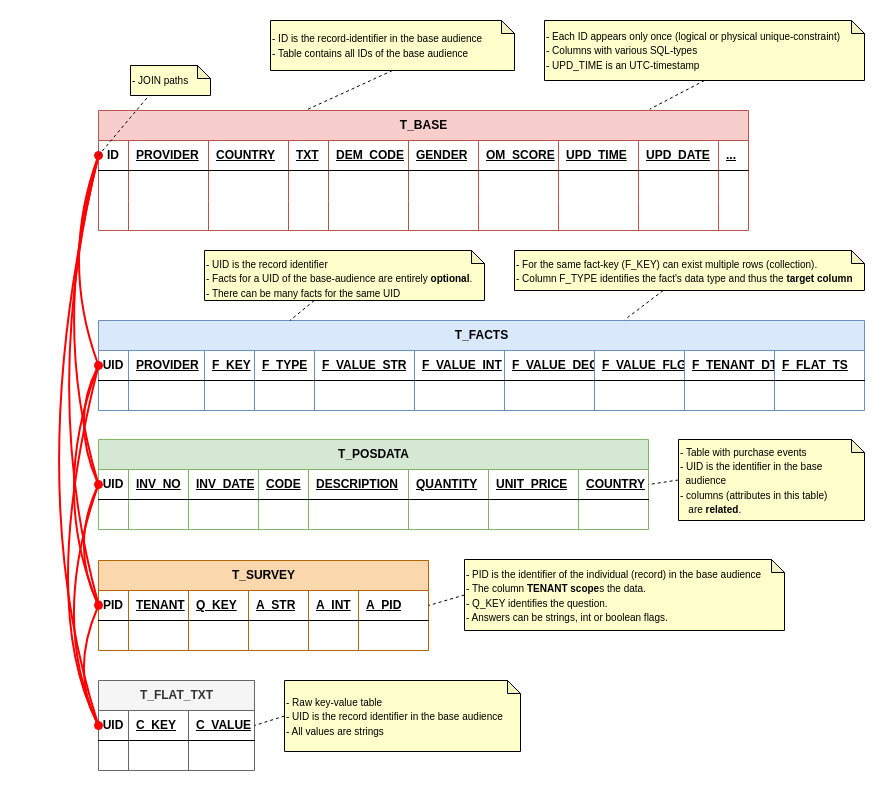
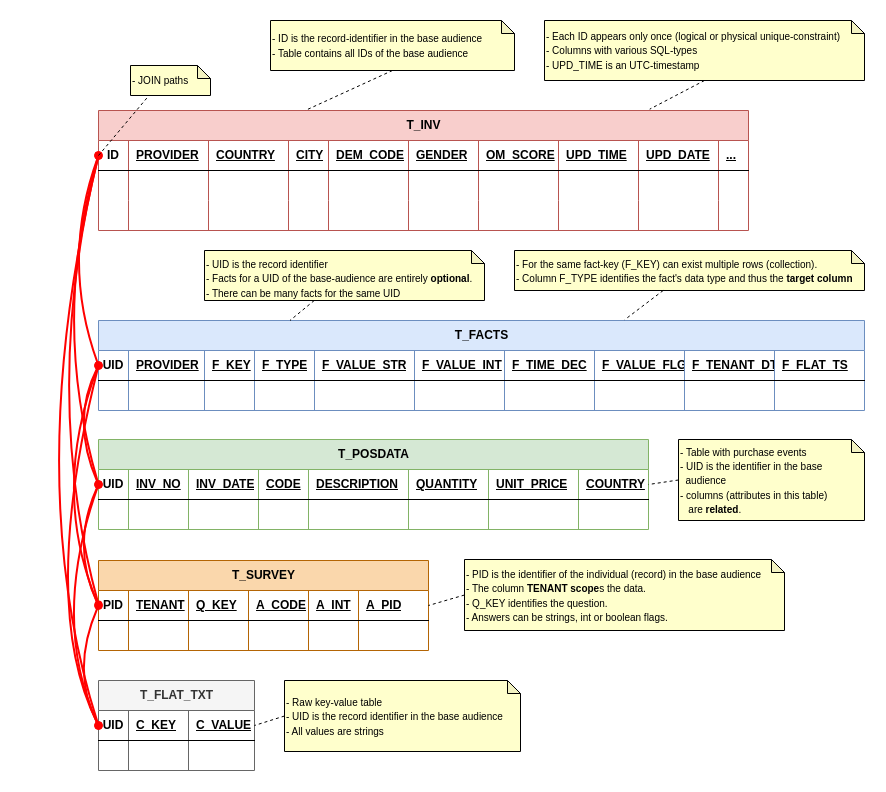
(424, 126) -> (424, 126)
(307, 156) -> (310, 156)
(549, 366) -> (546, 366)
(273, 606) -> (277, 606)
